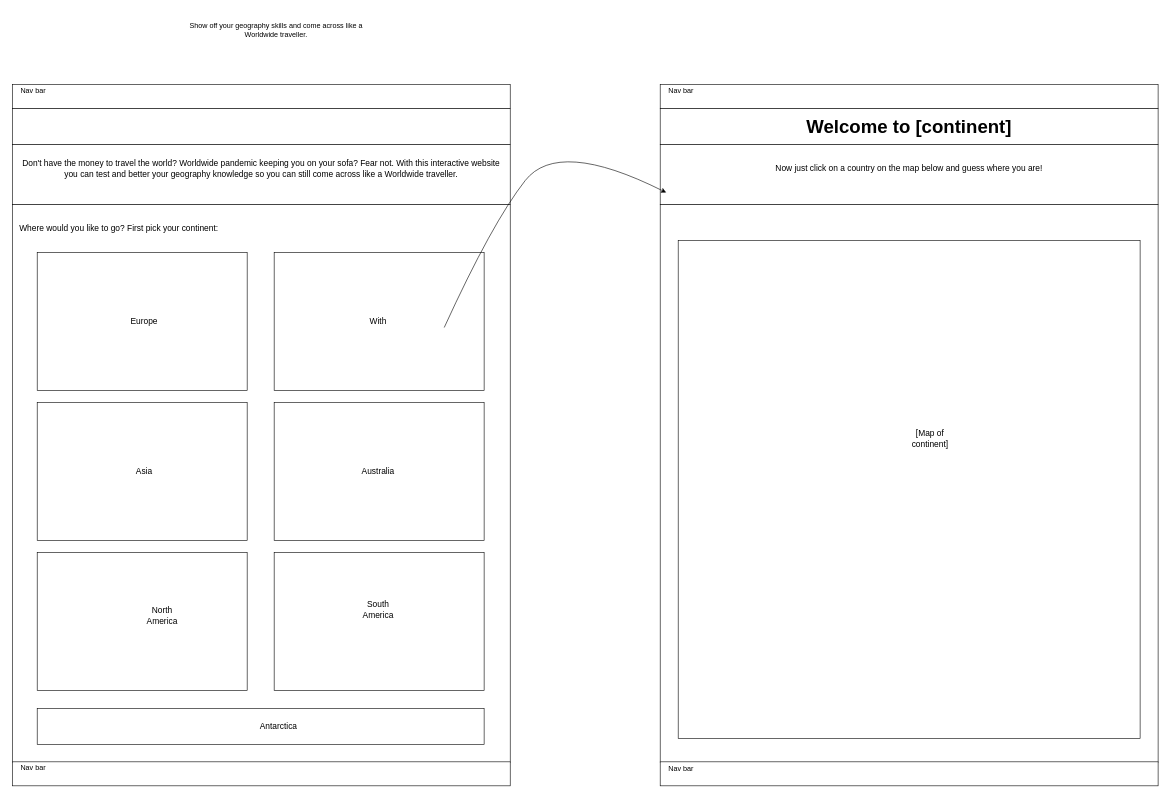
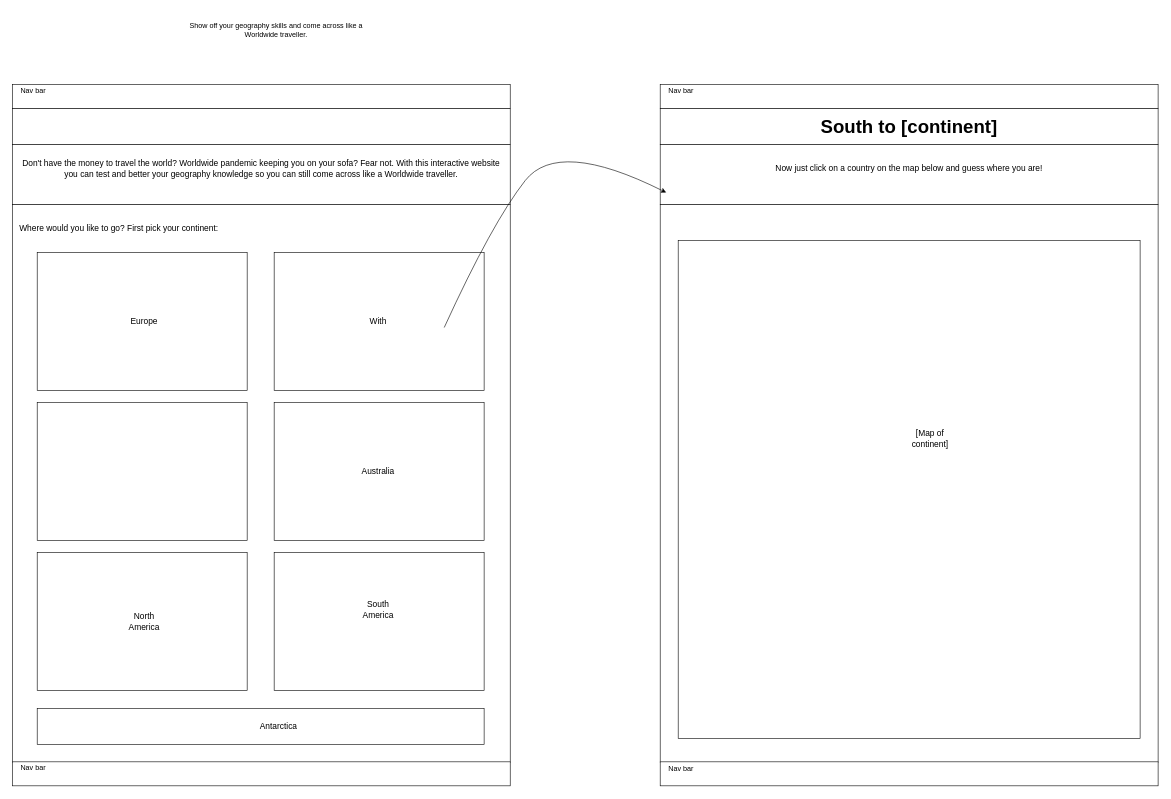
(909, 126) -> (909, 126)
(144, 471) -> none
(162, 615) -> (144, 621)
